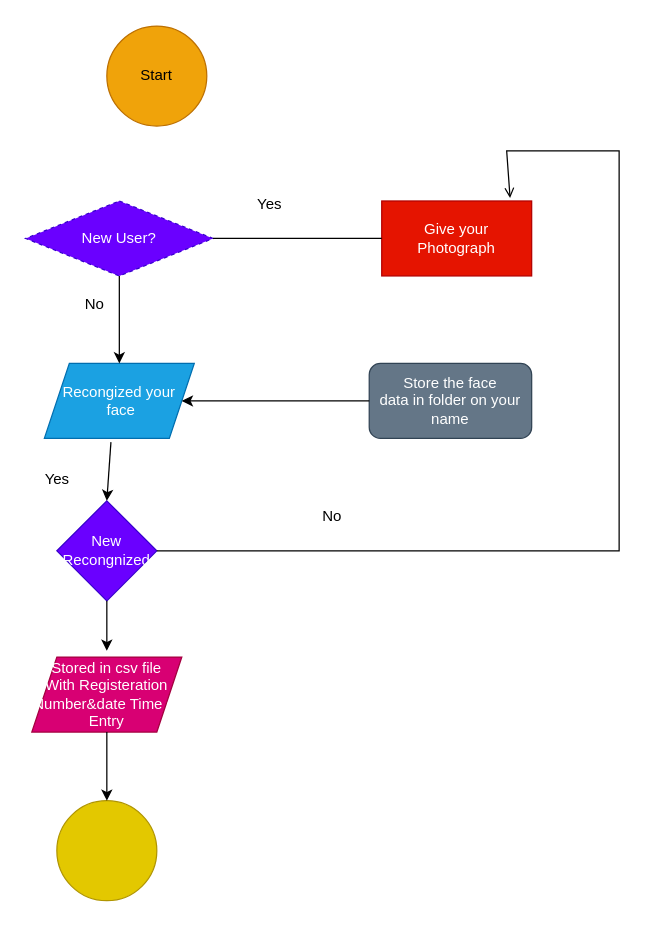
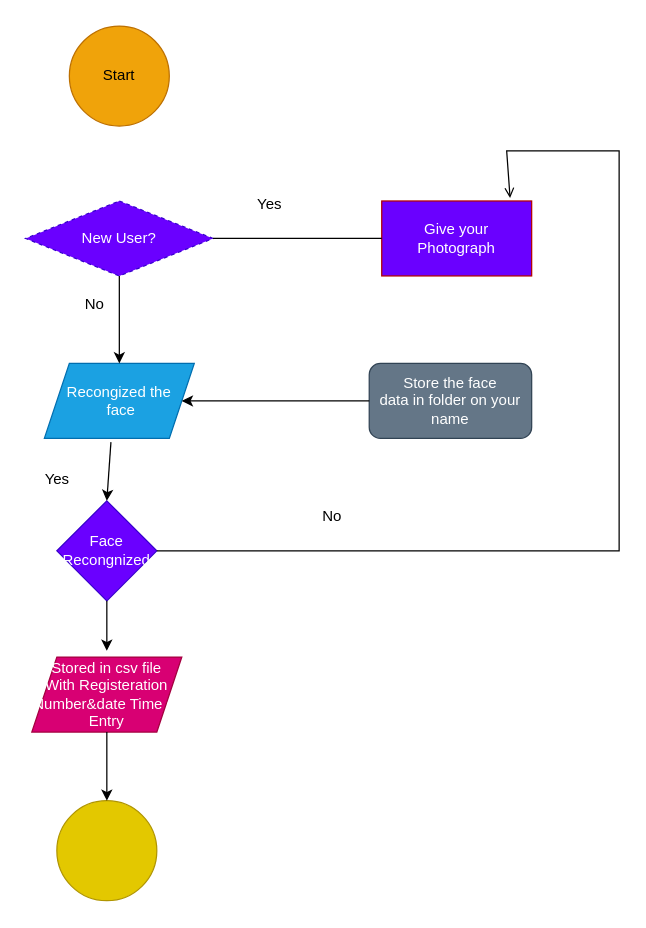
(157, 76) -> (119, 76)
(457, 238) -> (457, 238)
(119, 401) -> (119, 401)
(107, 551) -> (107, 551)
